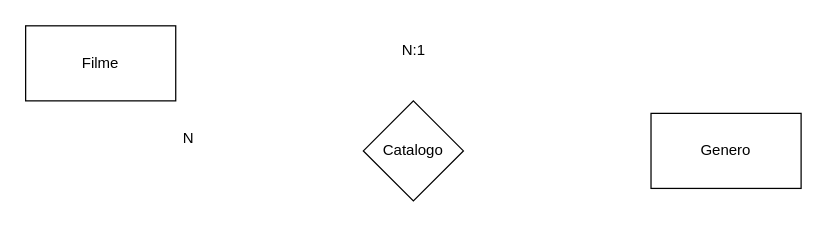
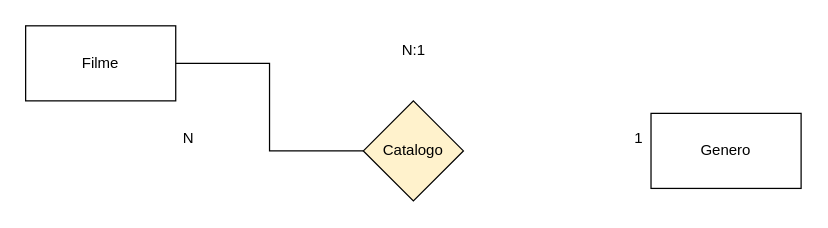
none -> (269, 106)
none -> (638, 138)
(413, 151) -> (413, 151)
